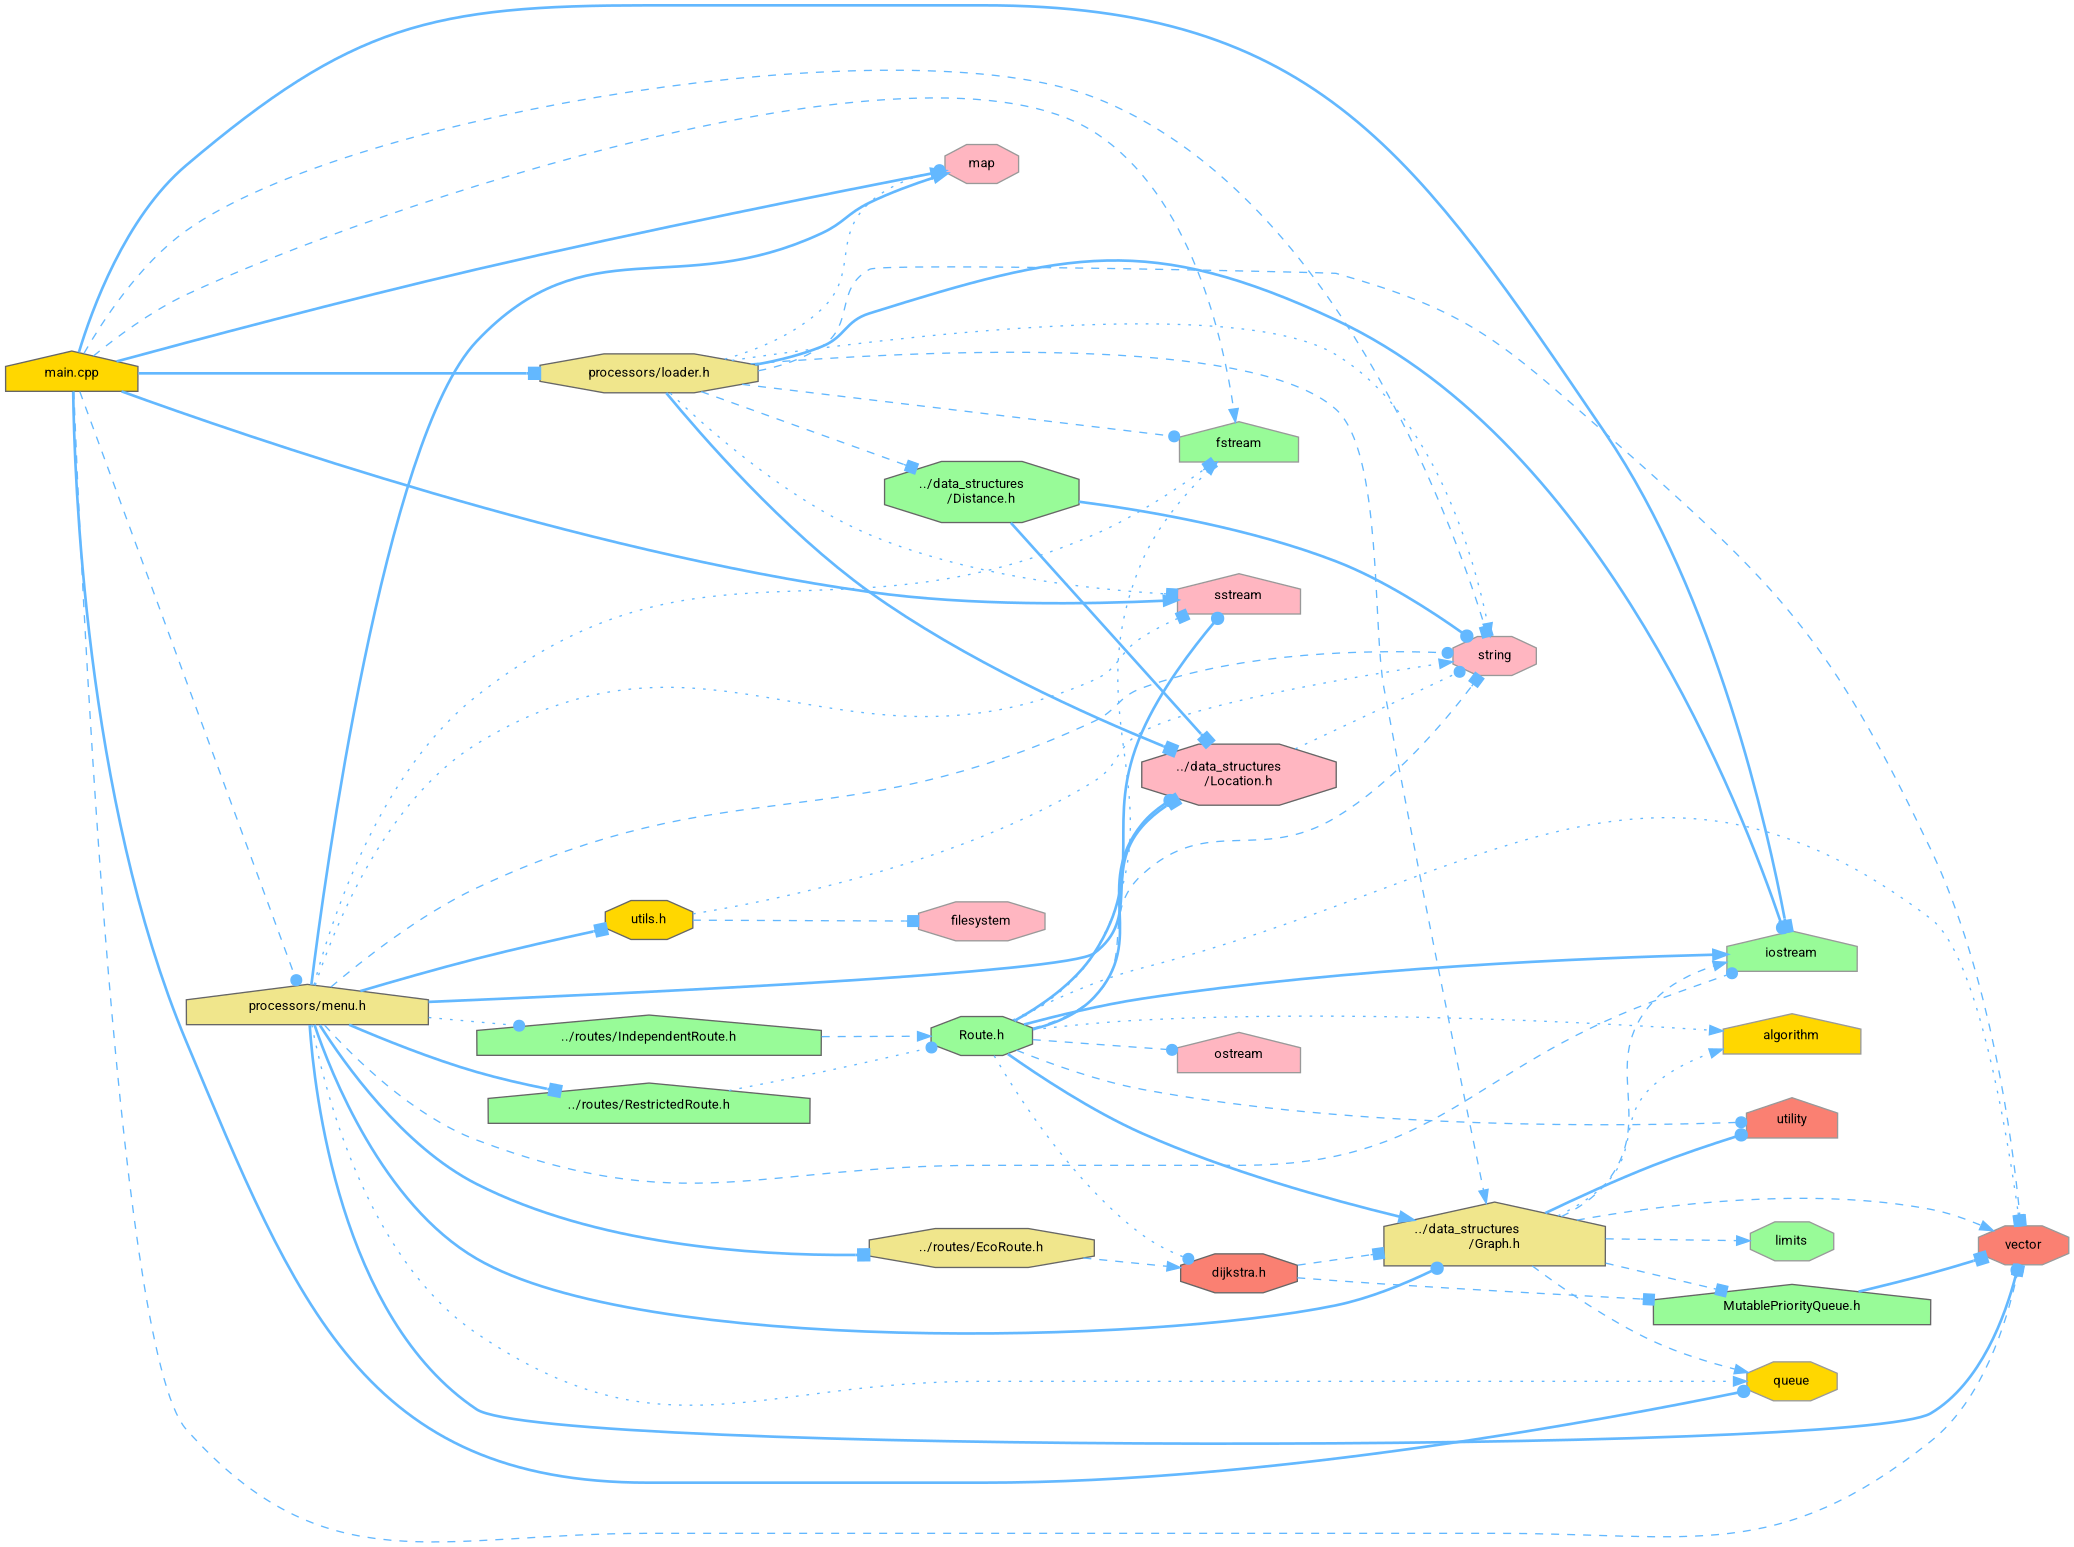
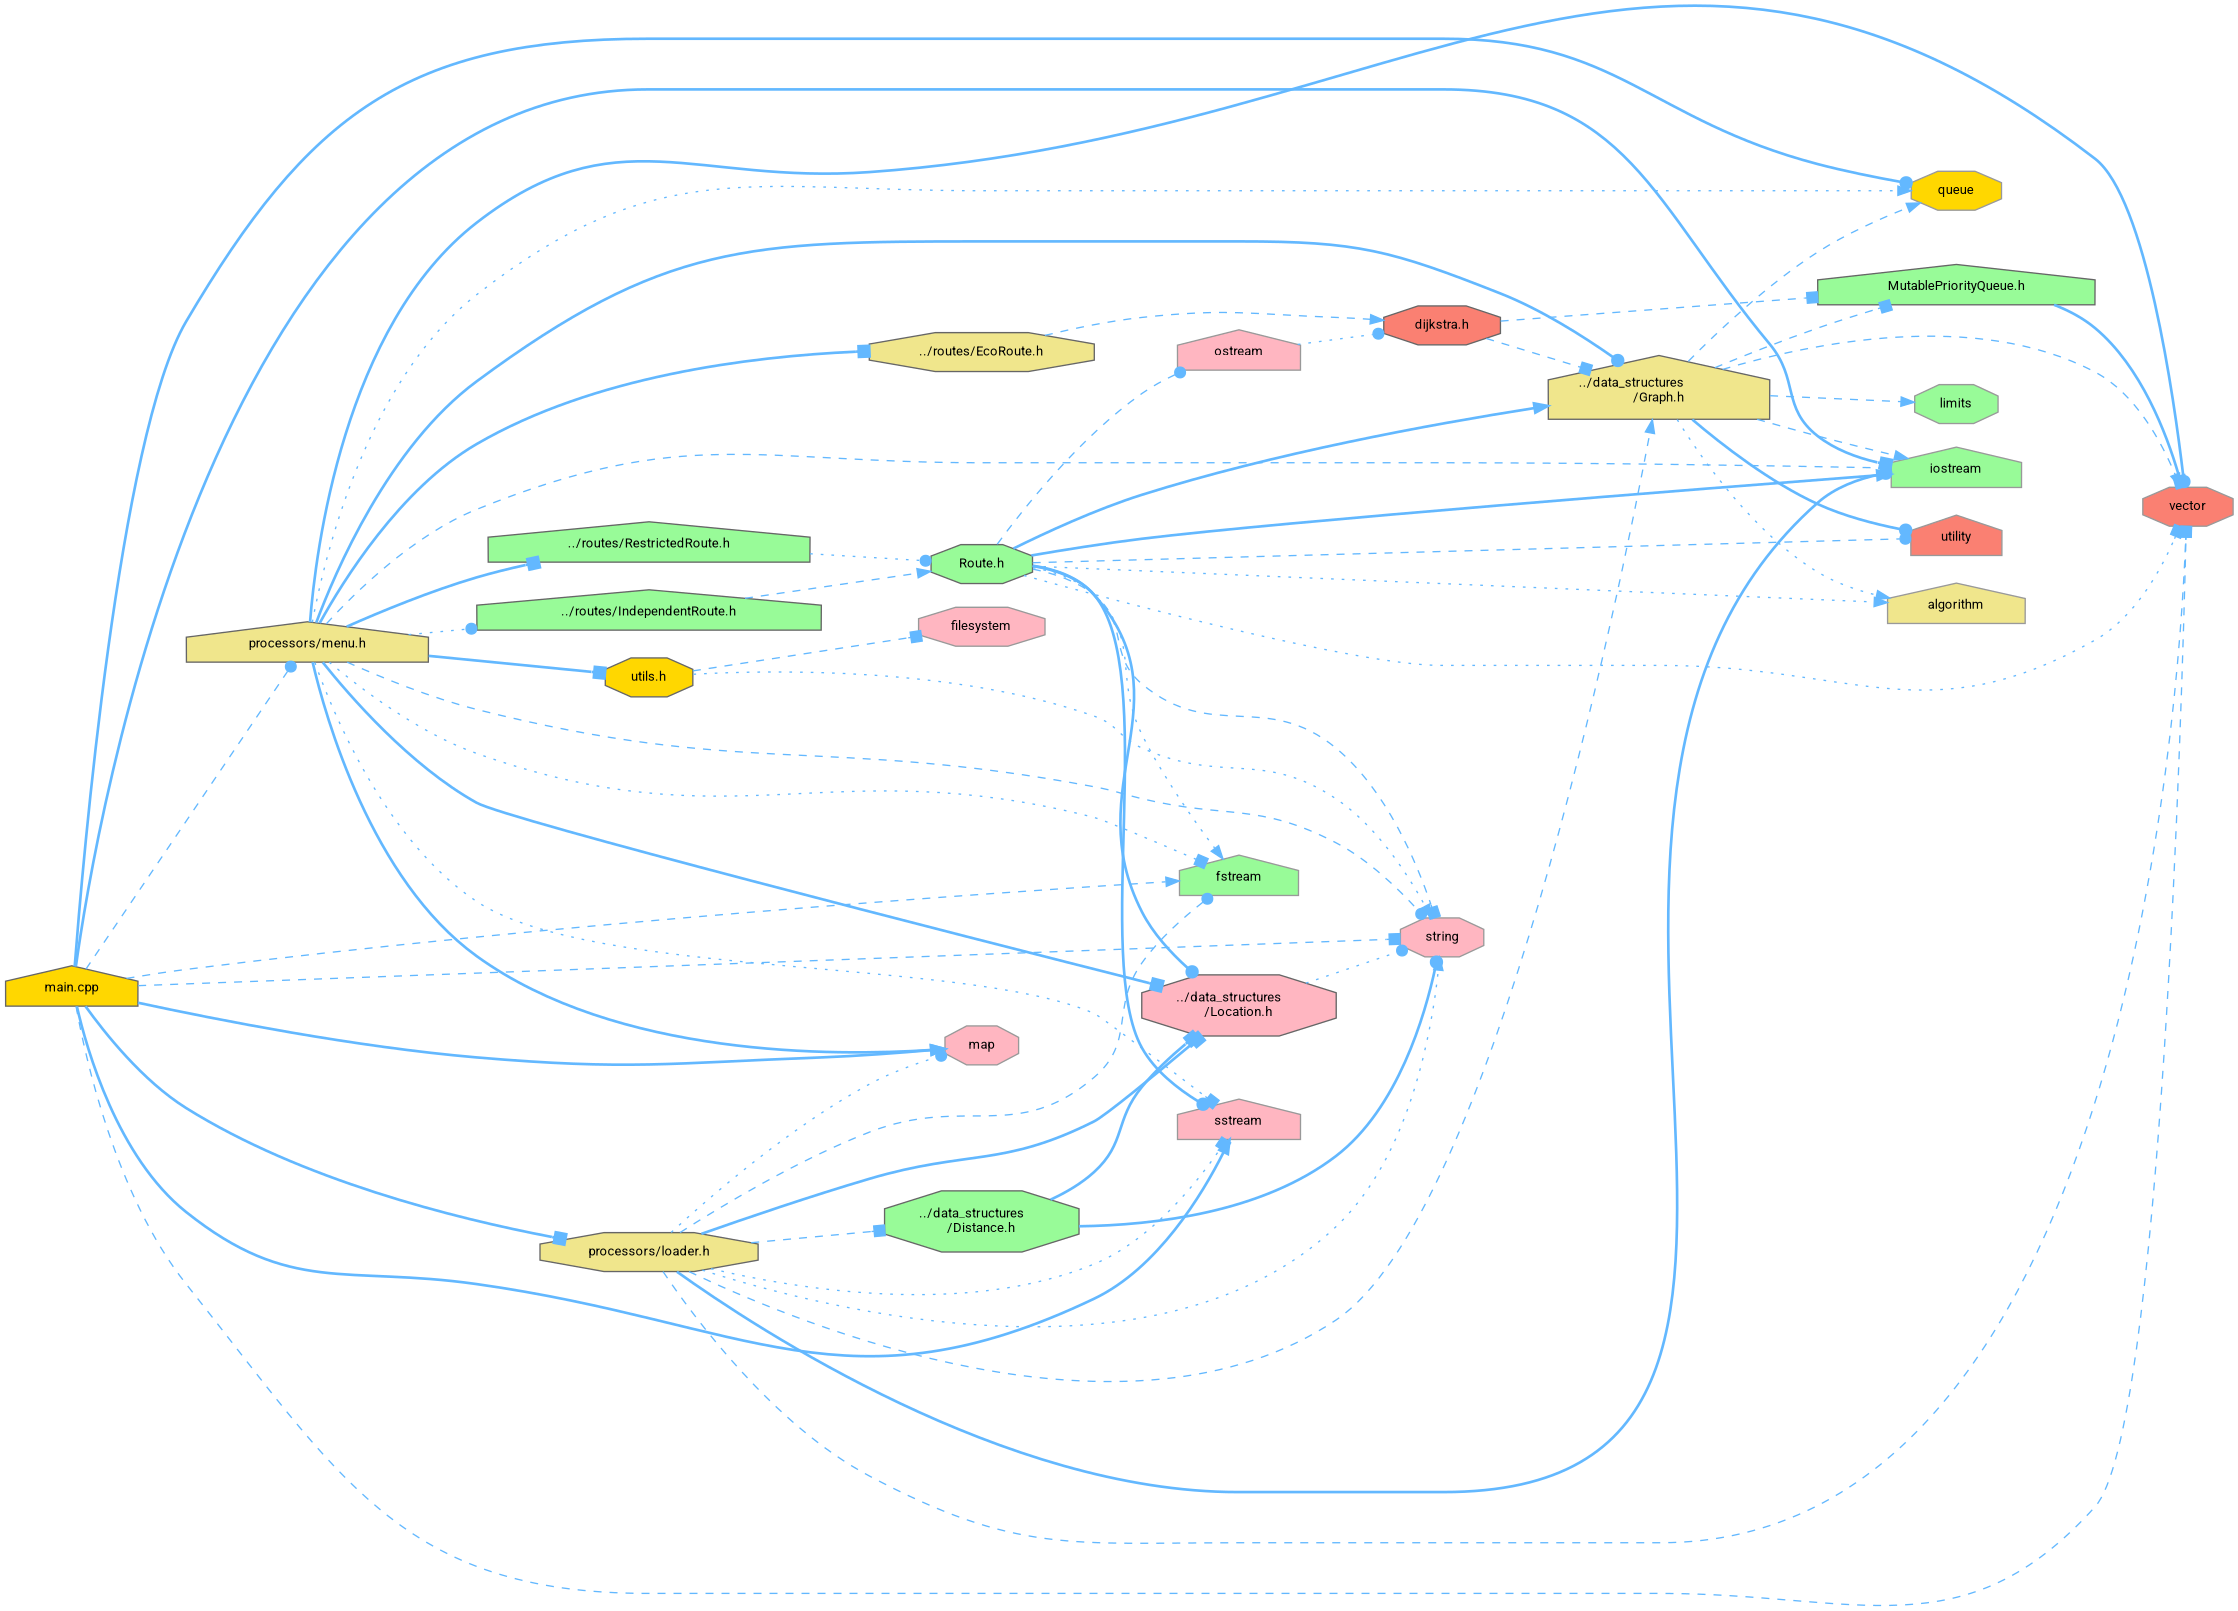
(1792, 1036) -> (1956, 605)
(1079, 1175) -> (1335, 339)
